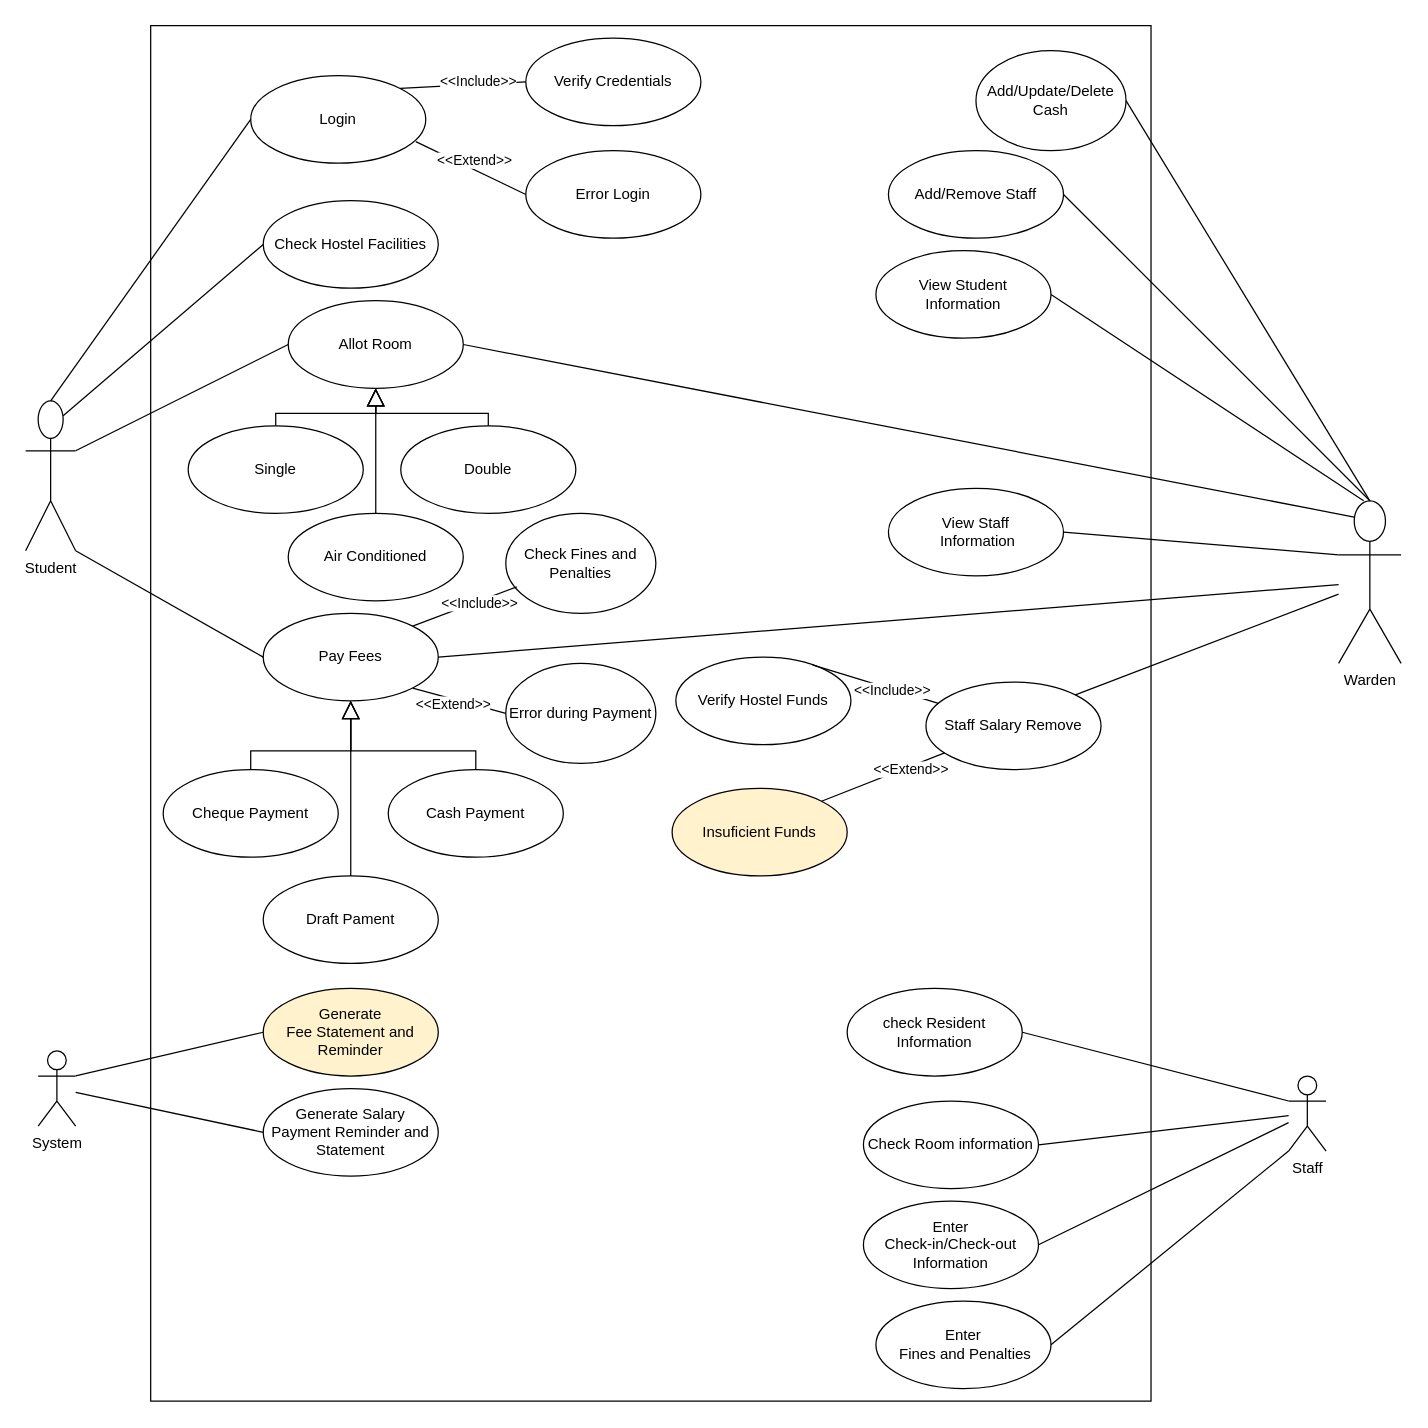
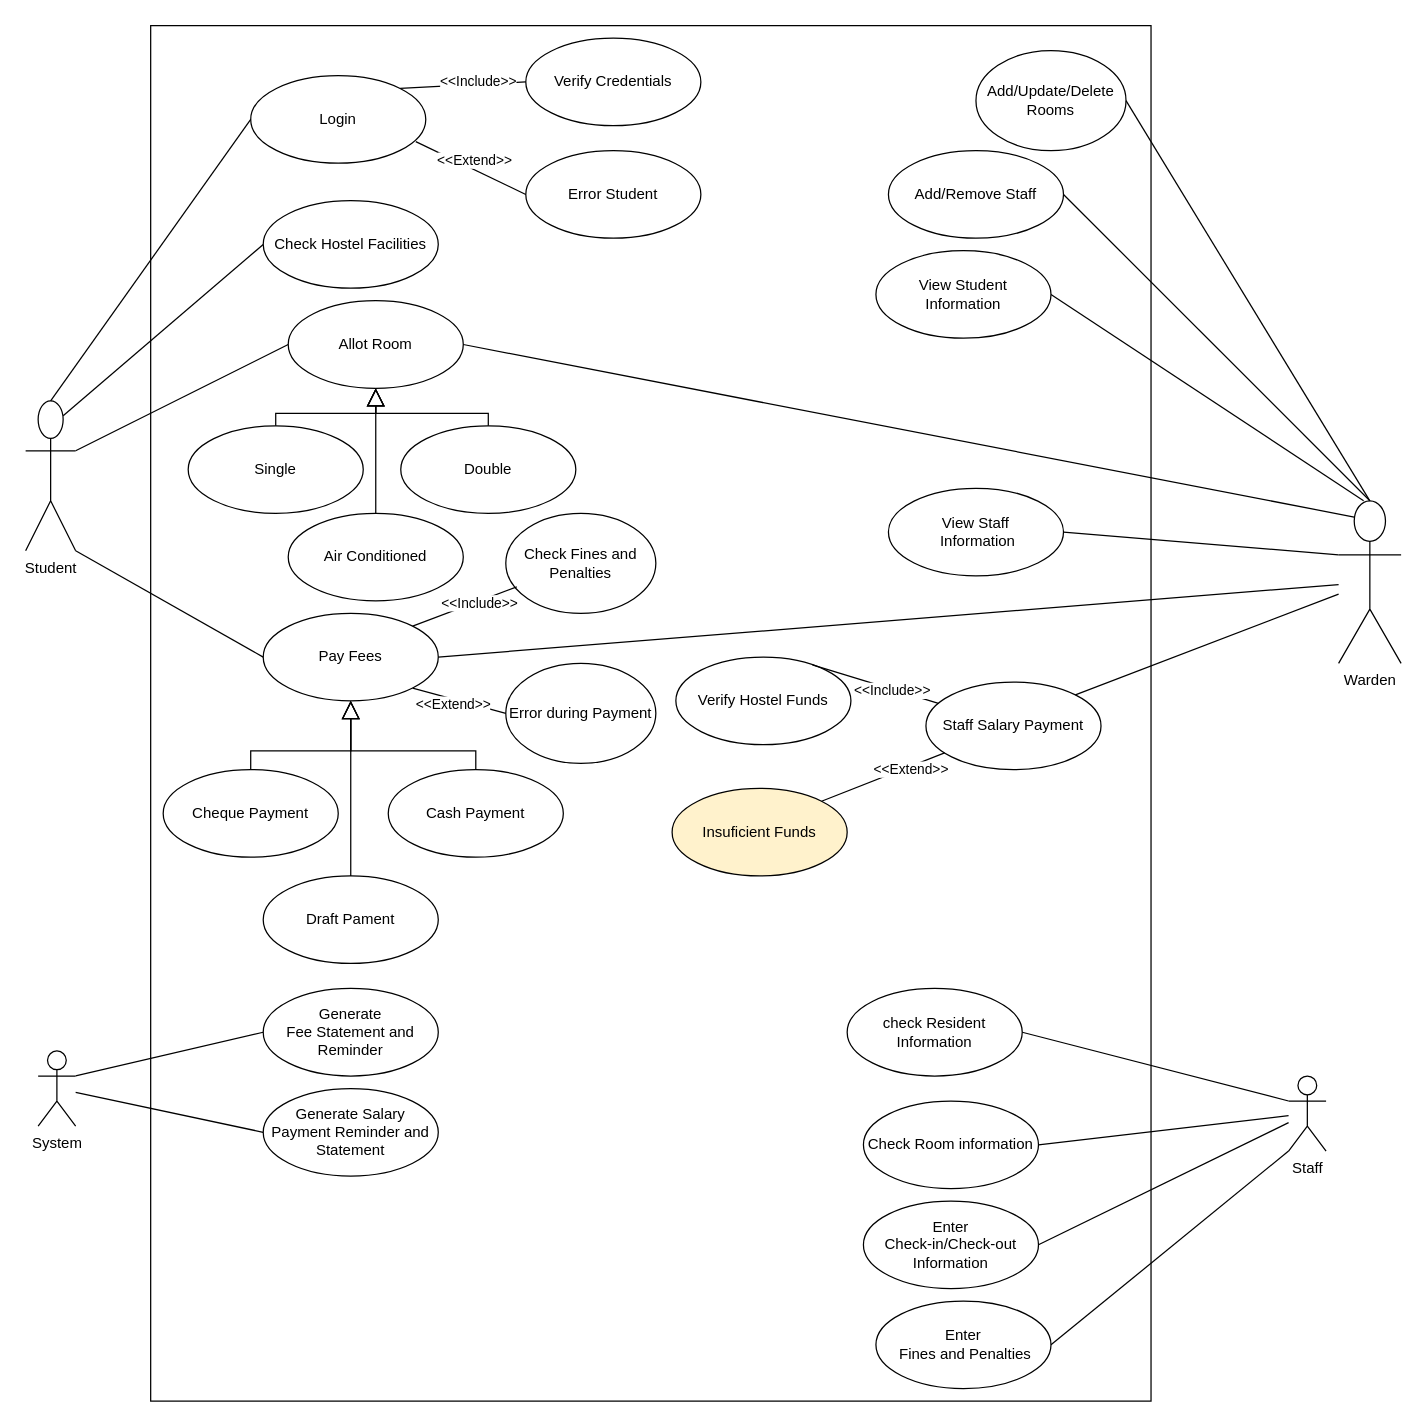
(1051, 101) -> (1051, 101)
(613, 194) -> (613, 194)
(1013, 726) -> (1013, 726)
(351, 1032) -> (351, 1032)
